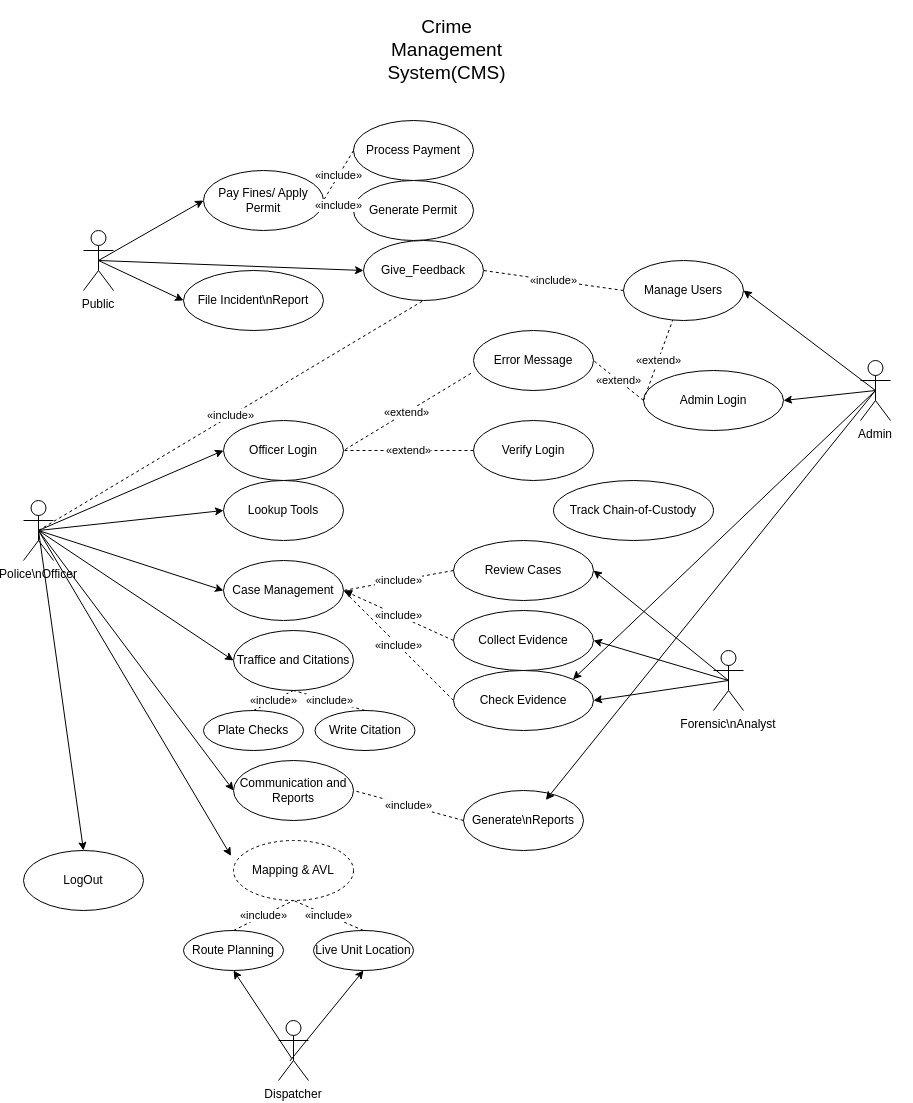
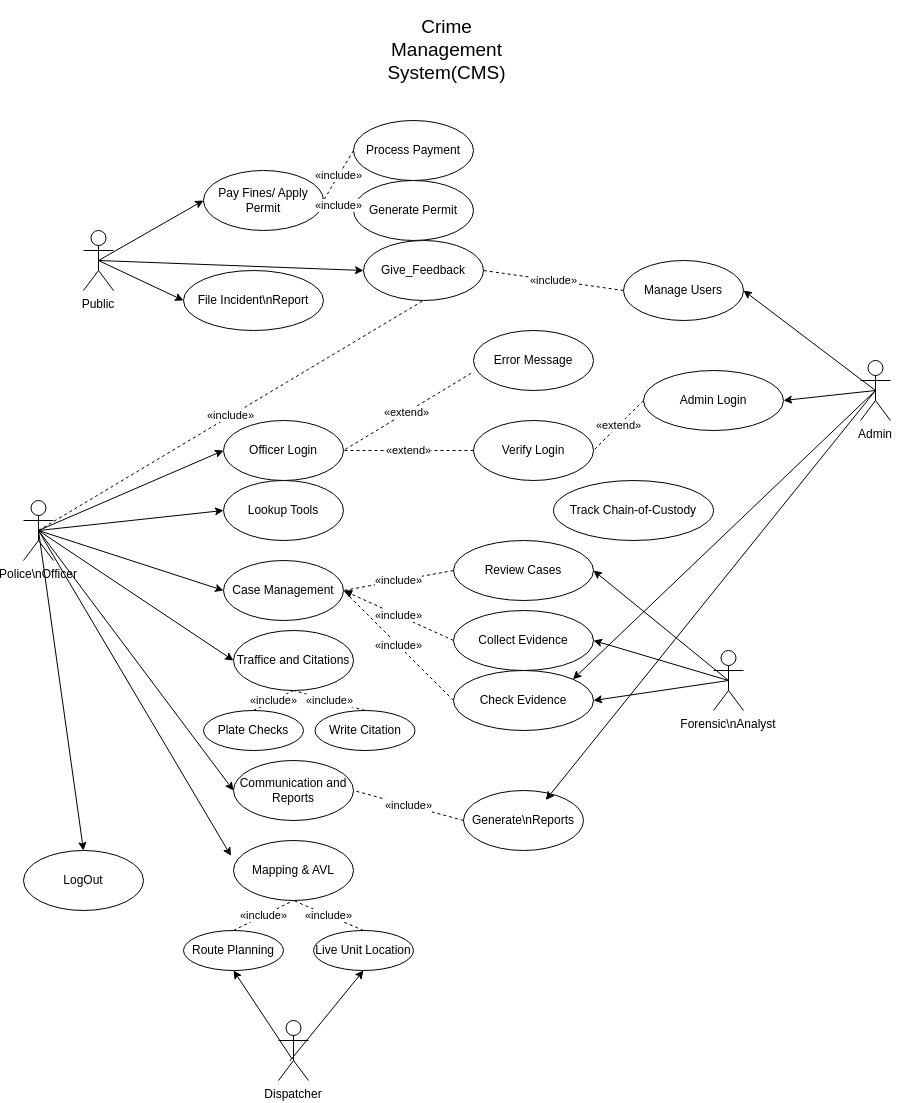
(659, 357) -> (619, 426)
(618, 380) -> none
(294, 871) -> (294, 871)
